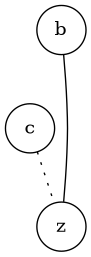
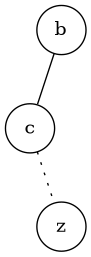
(68, 128) -> (46, 79)
